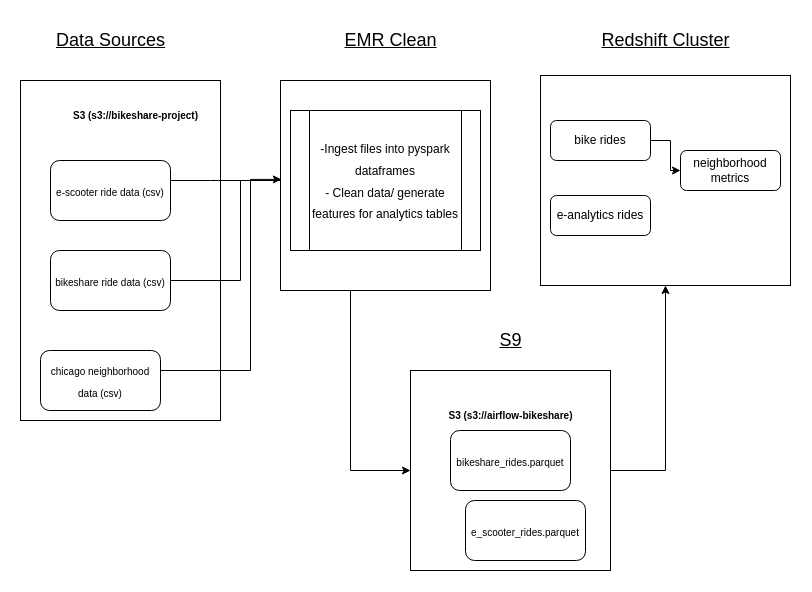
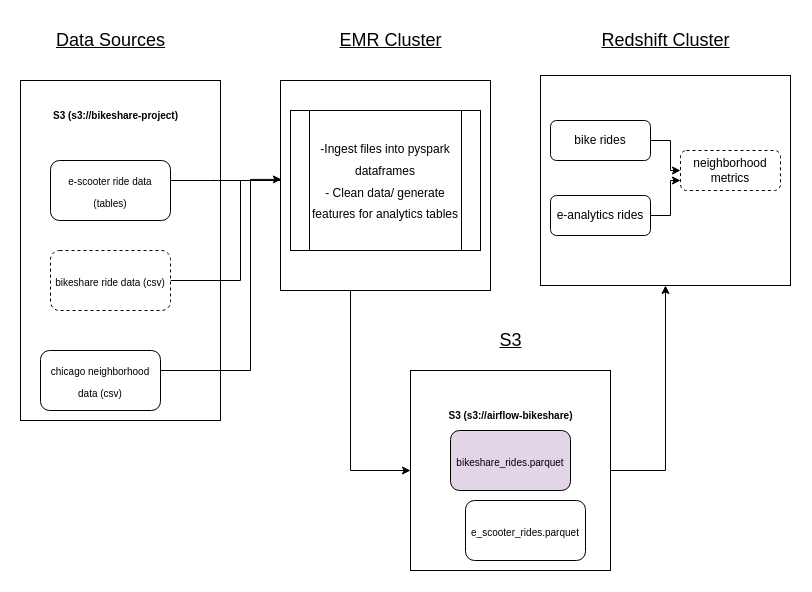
(391, 41) -> (391, 41)
(136, 116) -> (116, 116)
(731, 171) -> (731, 171)
(111, 191) -> (111, 191)
none -> (671, 207)
(111, 281) -> (111, 281)
(511, 341) -> (511, 341)
(511, 461) -> (511, 461)
